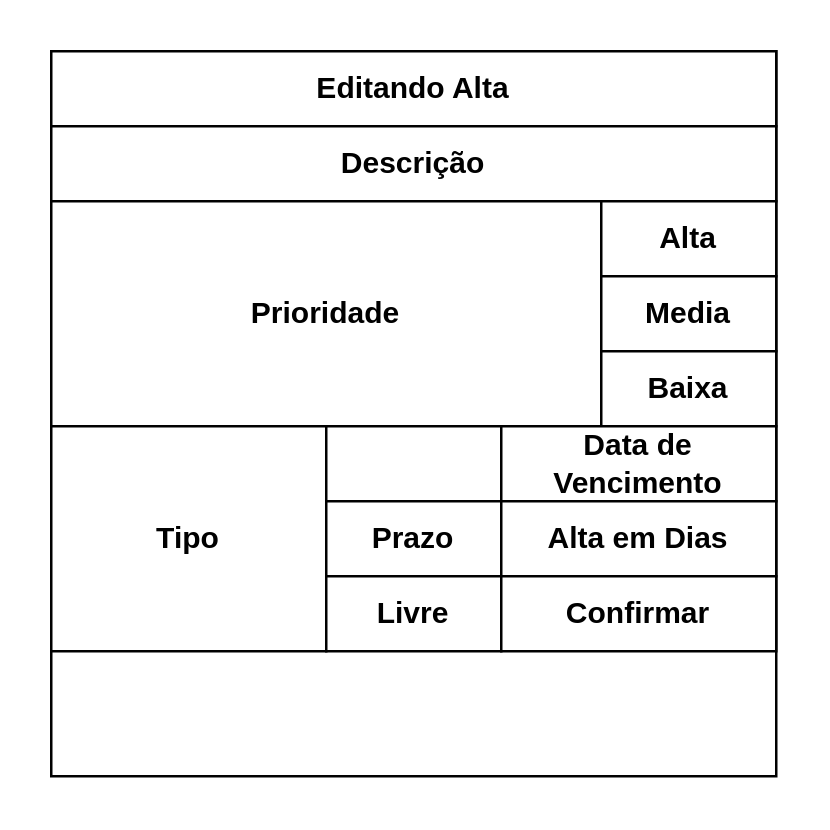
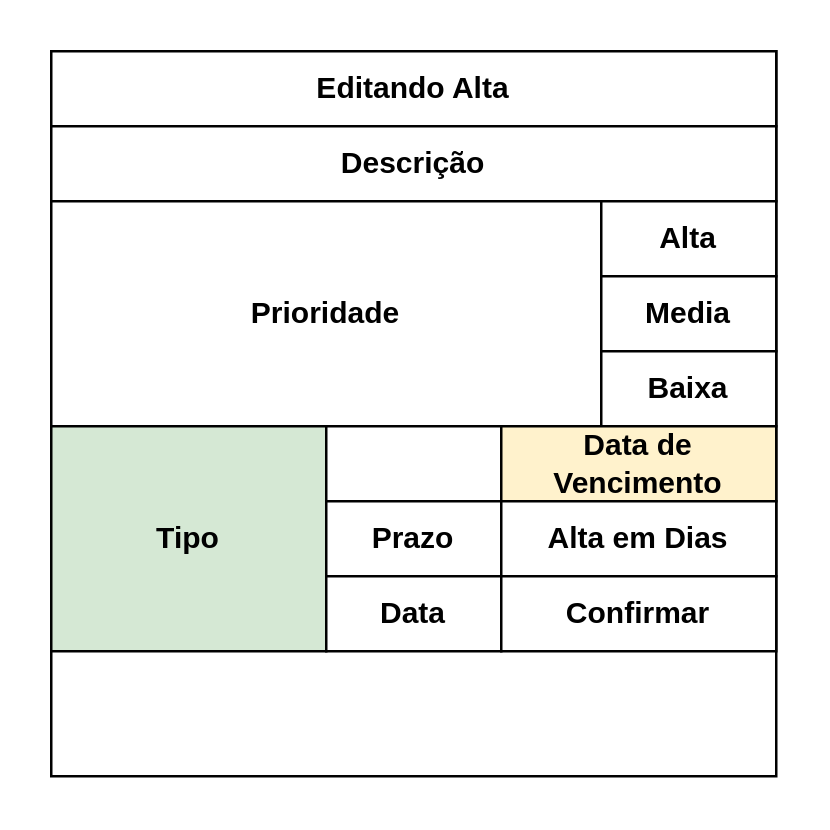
(639, 464) -> (639, 464)
(189, 539) -> (189, 539)
(414, 614) -> (414, 614)
